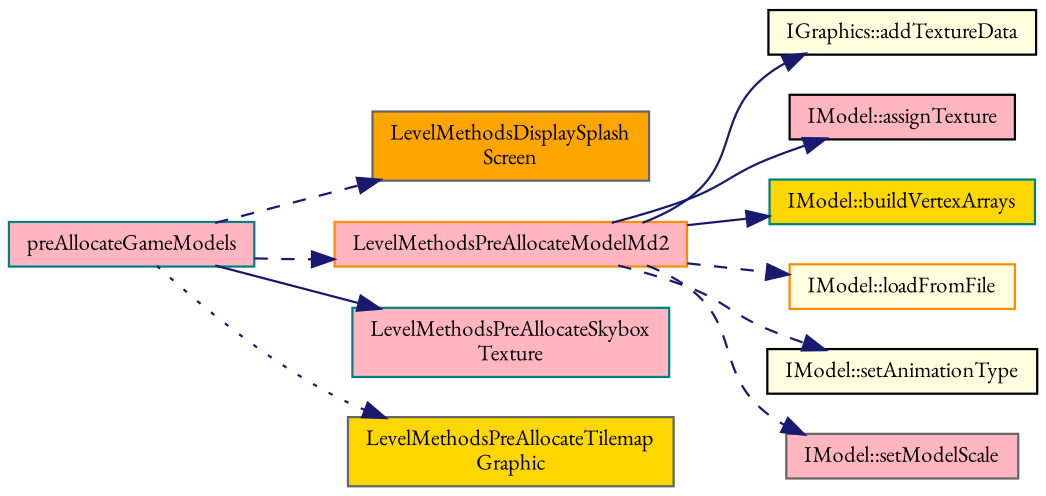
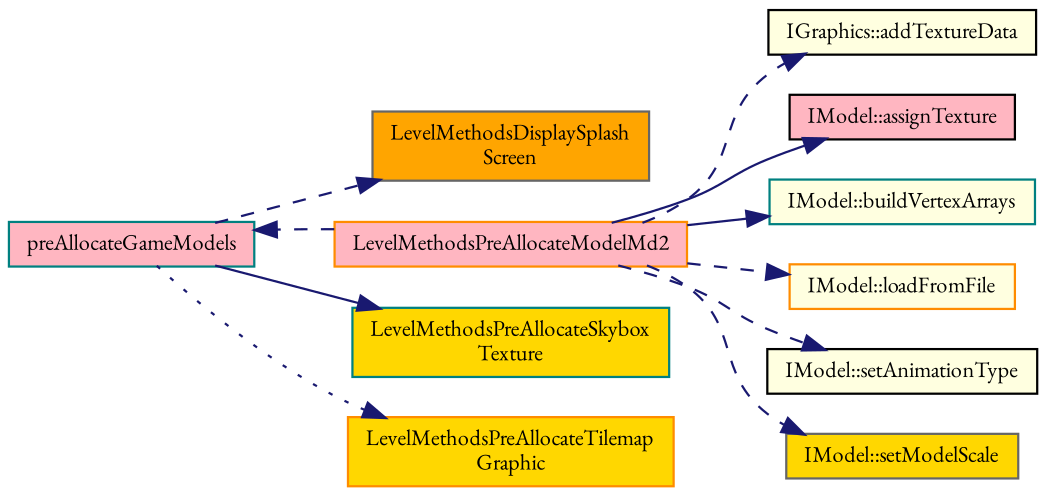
(723, 151) -> (723, 151)
(902, 202) -> (902, 202)
(283, 259) -> (306, 229)
(511, 342) -> (511, 342)
(511, 452) -> (511, 452)
(902, 456) -> (902, 456)
